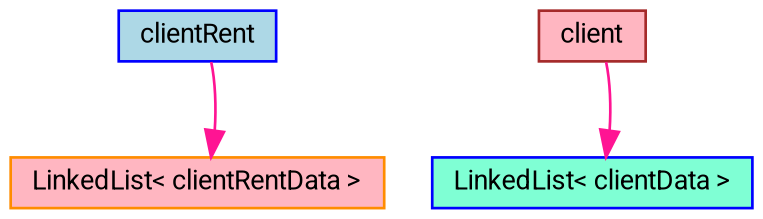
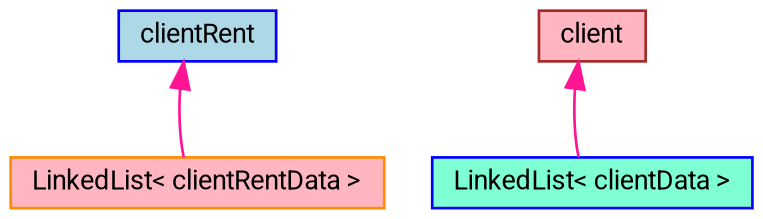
(215, 96) -> (180, 123)
(610, 96) -> (575, 123)
